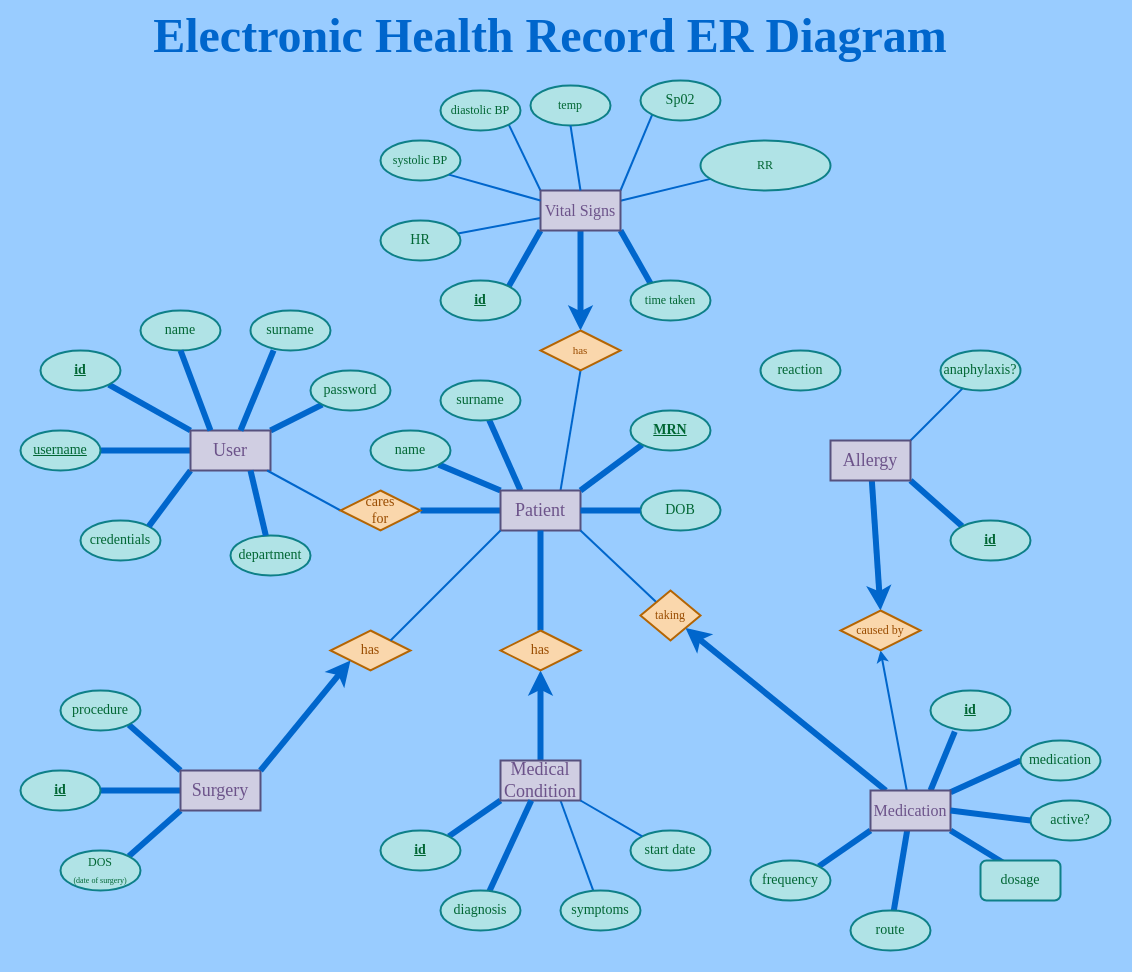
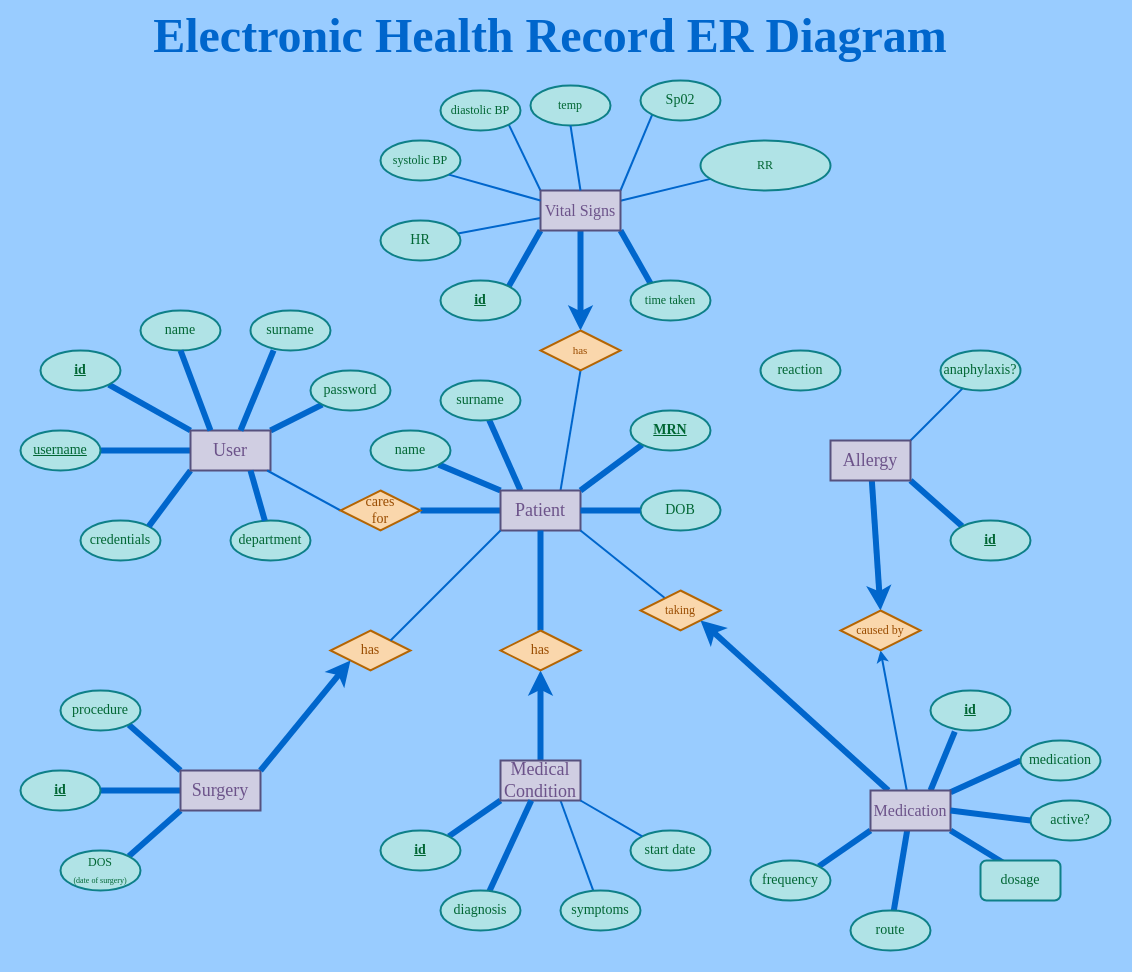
(271, 556) -> (271, 541)
(671, 616) -> (681, 611)
